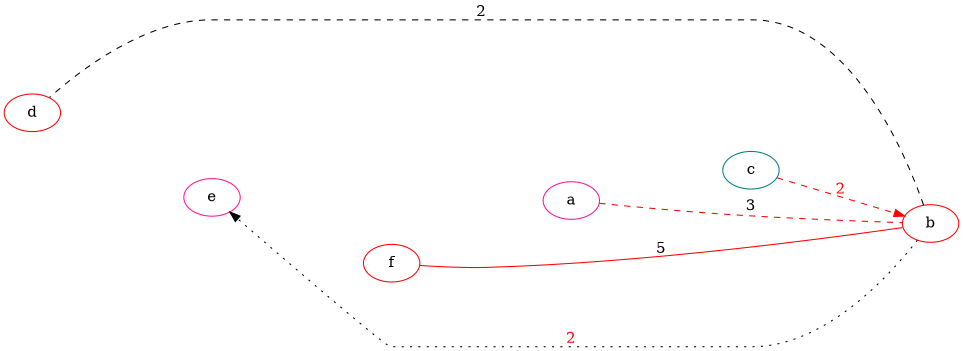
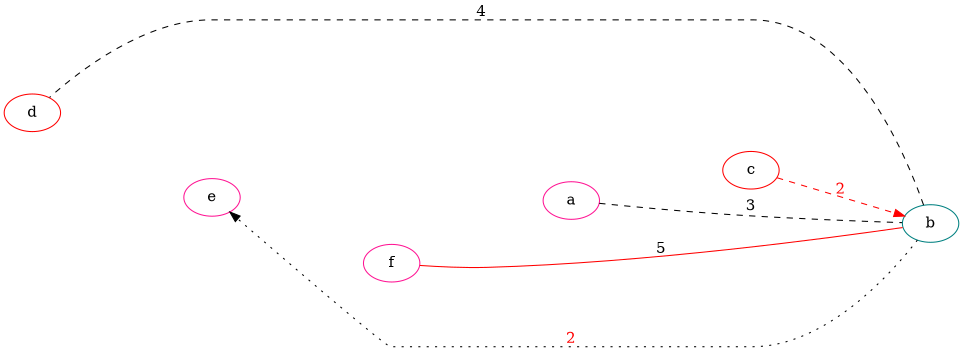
(481, 12) -> (481, 12)
(751, 170) -> (751, 170)
(750, 216) -> (750, 216)
(931, 224) -> (931, 224)
(392, 263) -> (392, 263)
